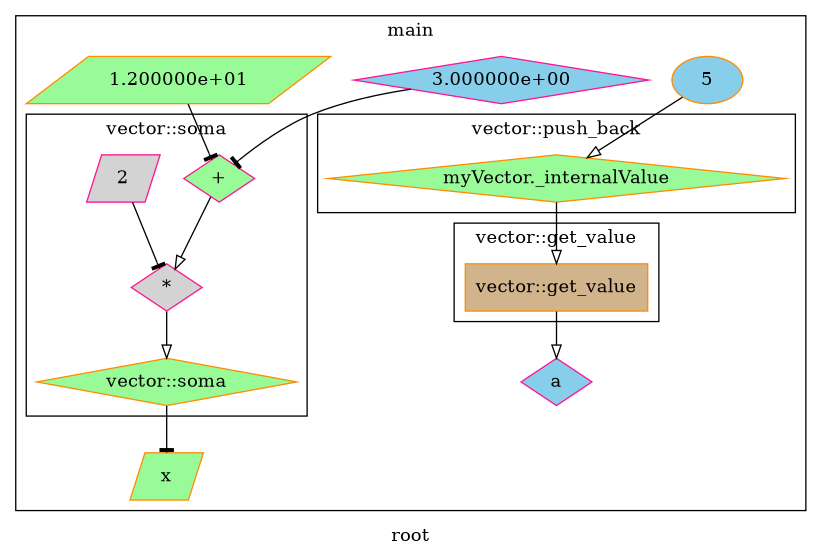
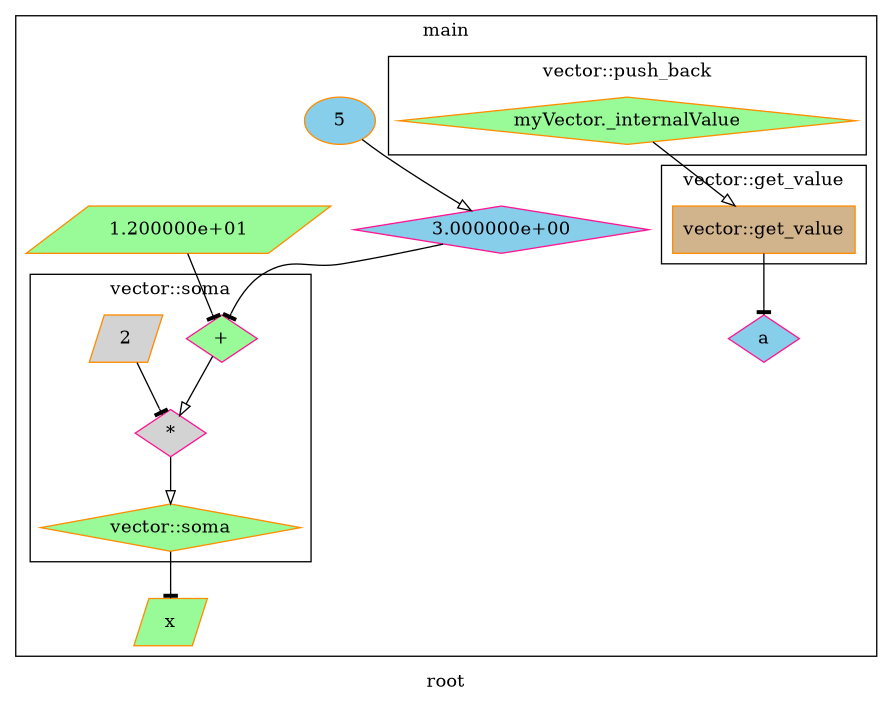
(640, 124) -> (410, 173)
(123, 178) -> (126, 339)
(556, 330) -> (764, 281)
